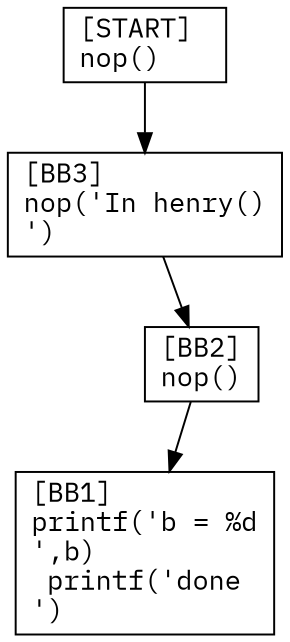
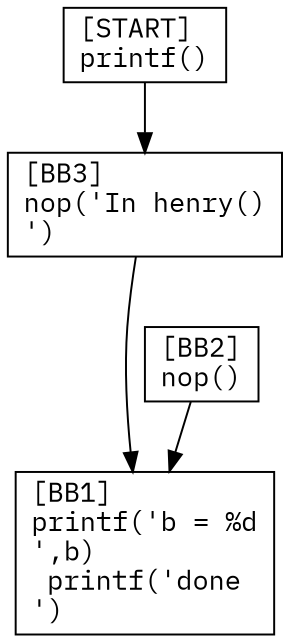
(145, 45) -> (145, 45)
(173, 282) -> (126, 354)
